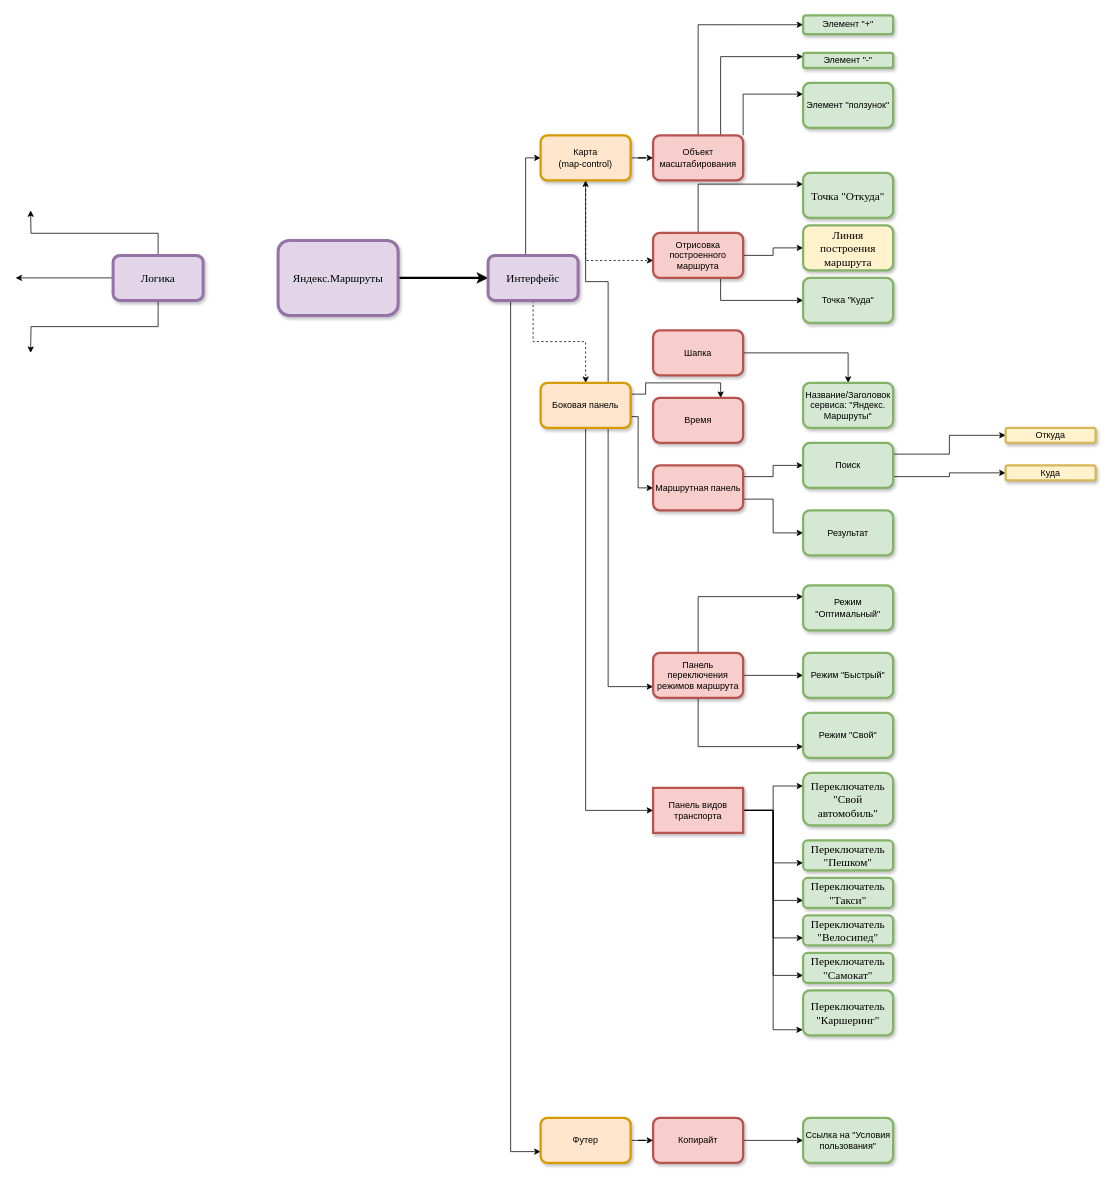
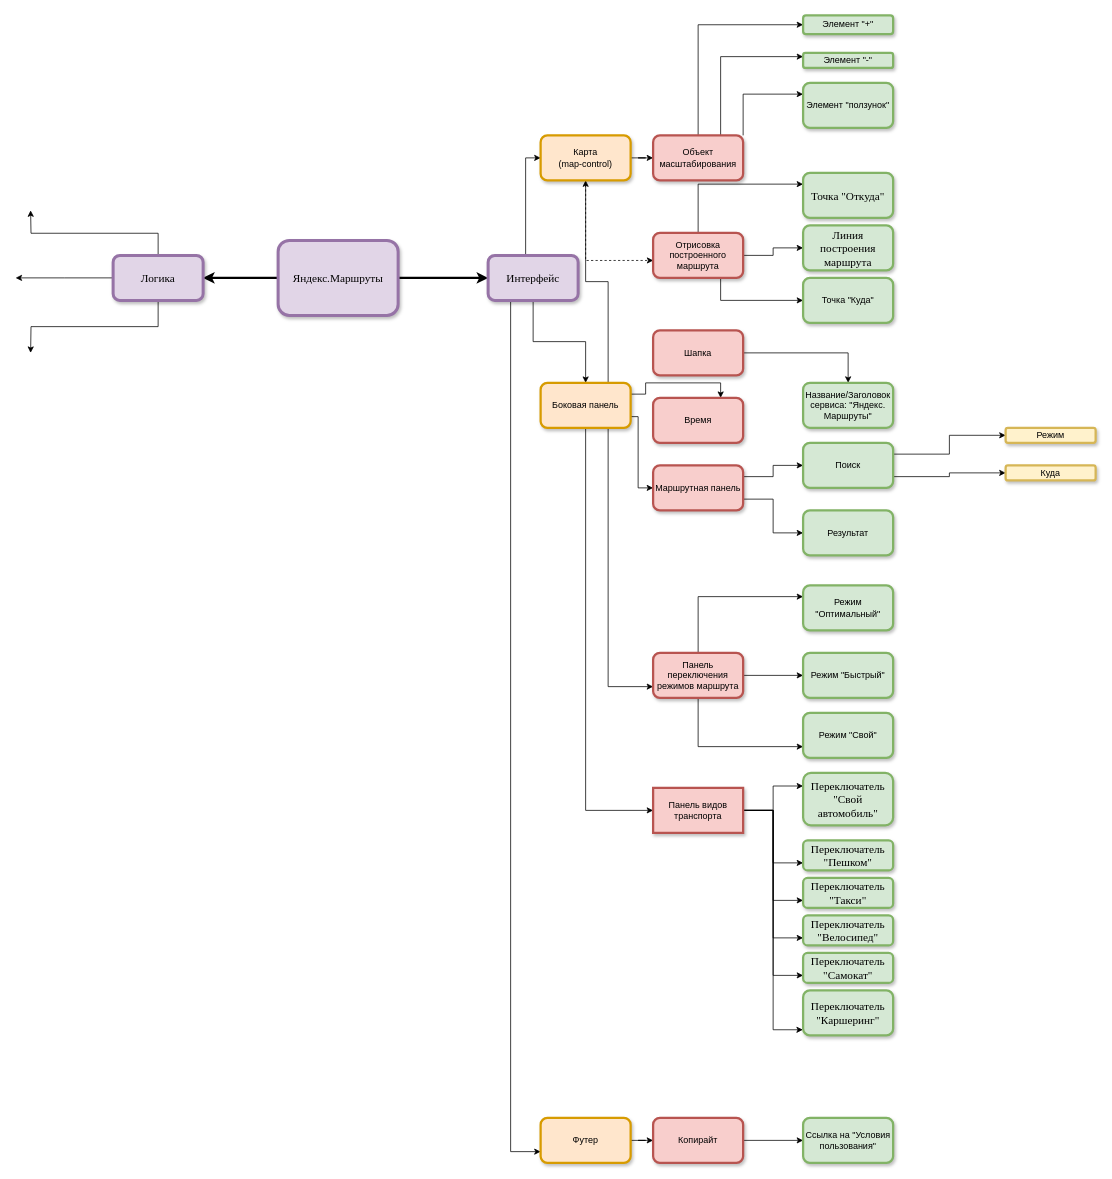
(848, 248) -> (848, 248)
none -> (245, 278)
(557, 342) -> (557, 342)
(1050, 435) -> (1050, 435)
